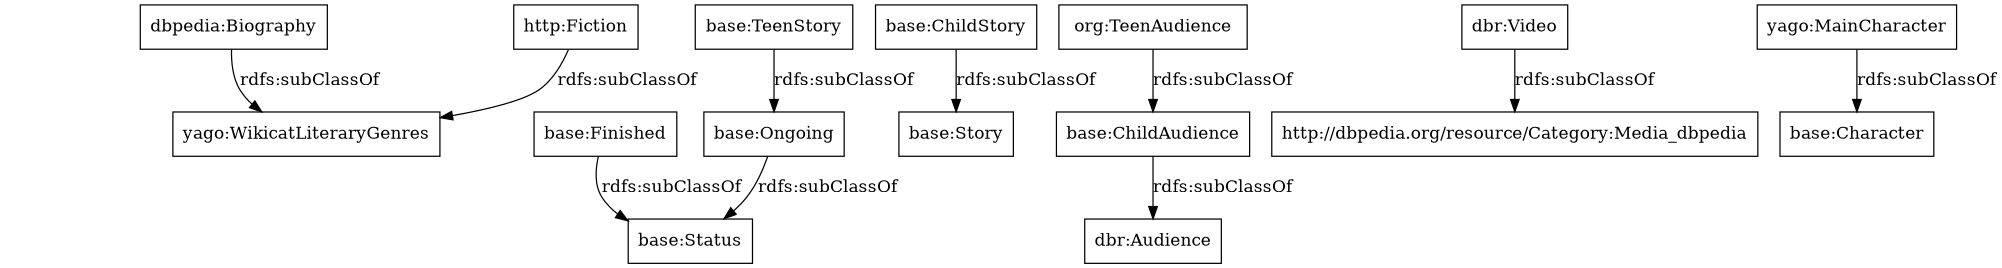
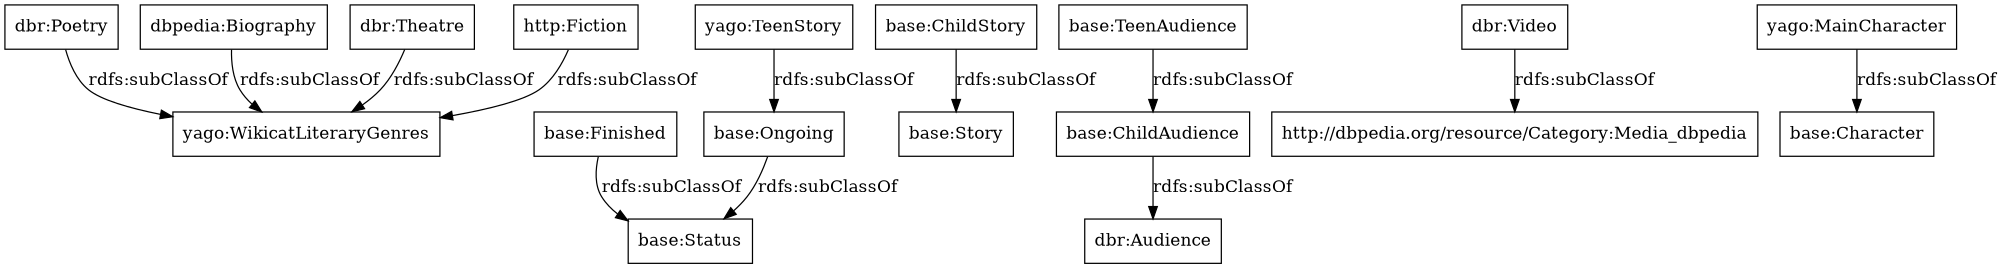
none -> (62, 27)
none -> (412, 27)
(774, 27) -> (774, 27)
(1153, 27) -> (1153, 27)
